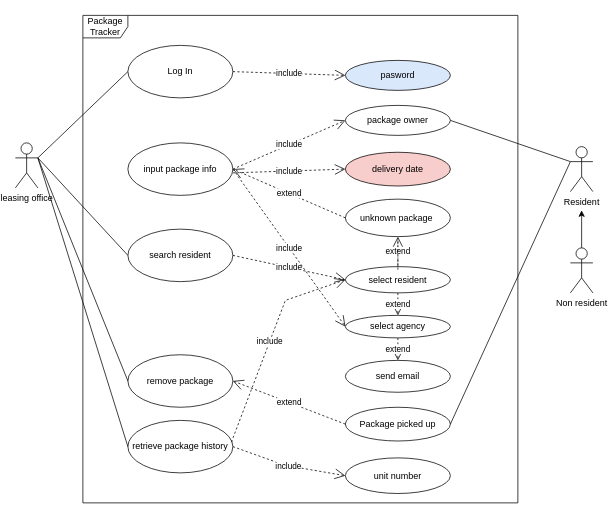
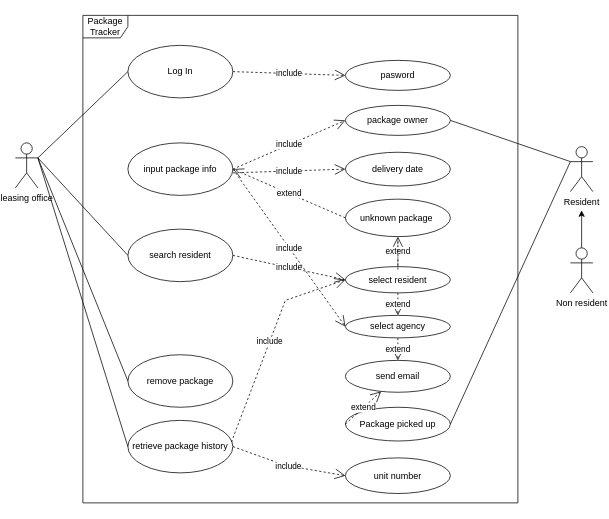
(398, 75) -> (398, 75)
(398, 169) -> (398, 169)
(290, 403) -> (363, 408)
